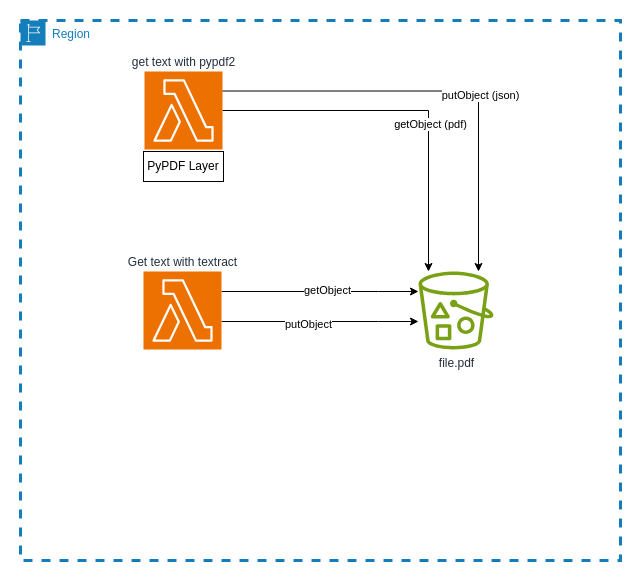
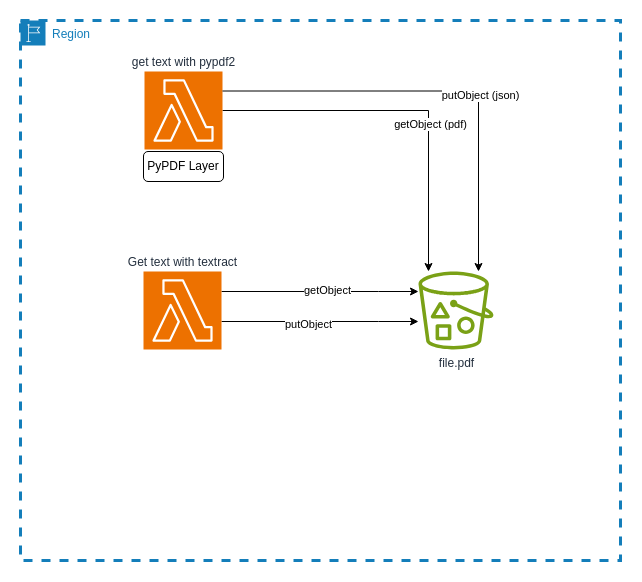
(184, 167) -> (184, 167)
